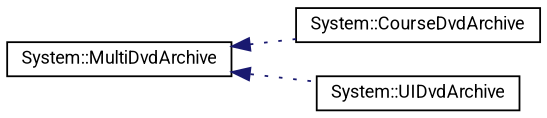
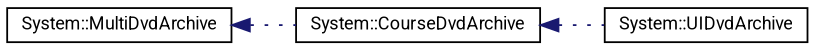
(283, 78) -> (581, 25)
